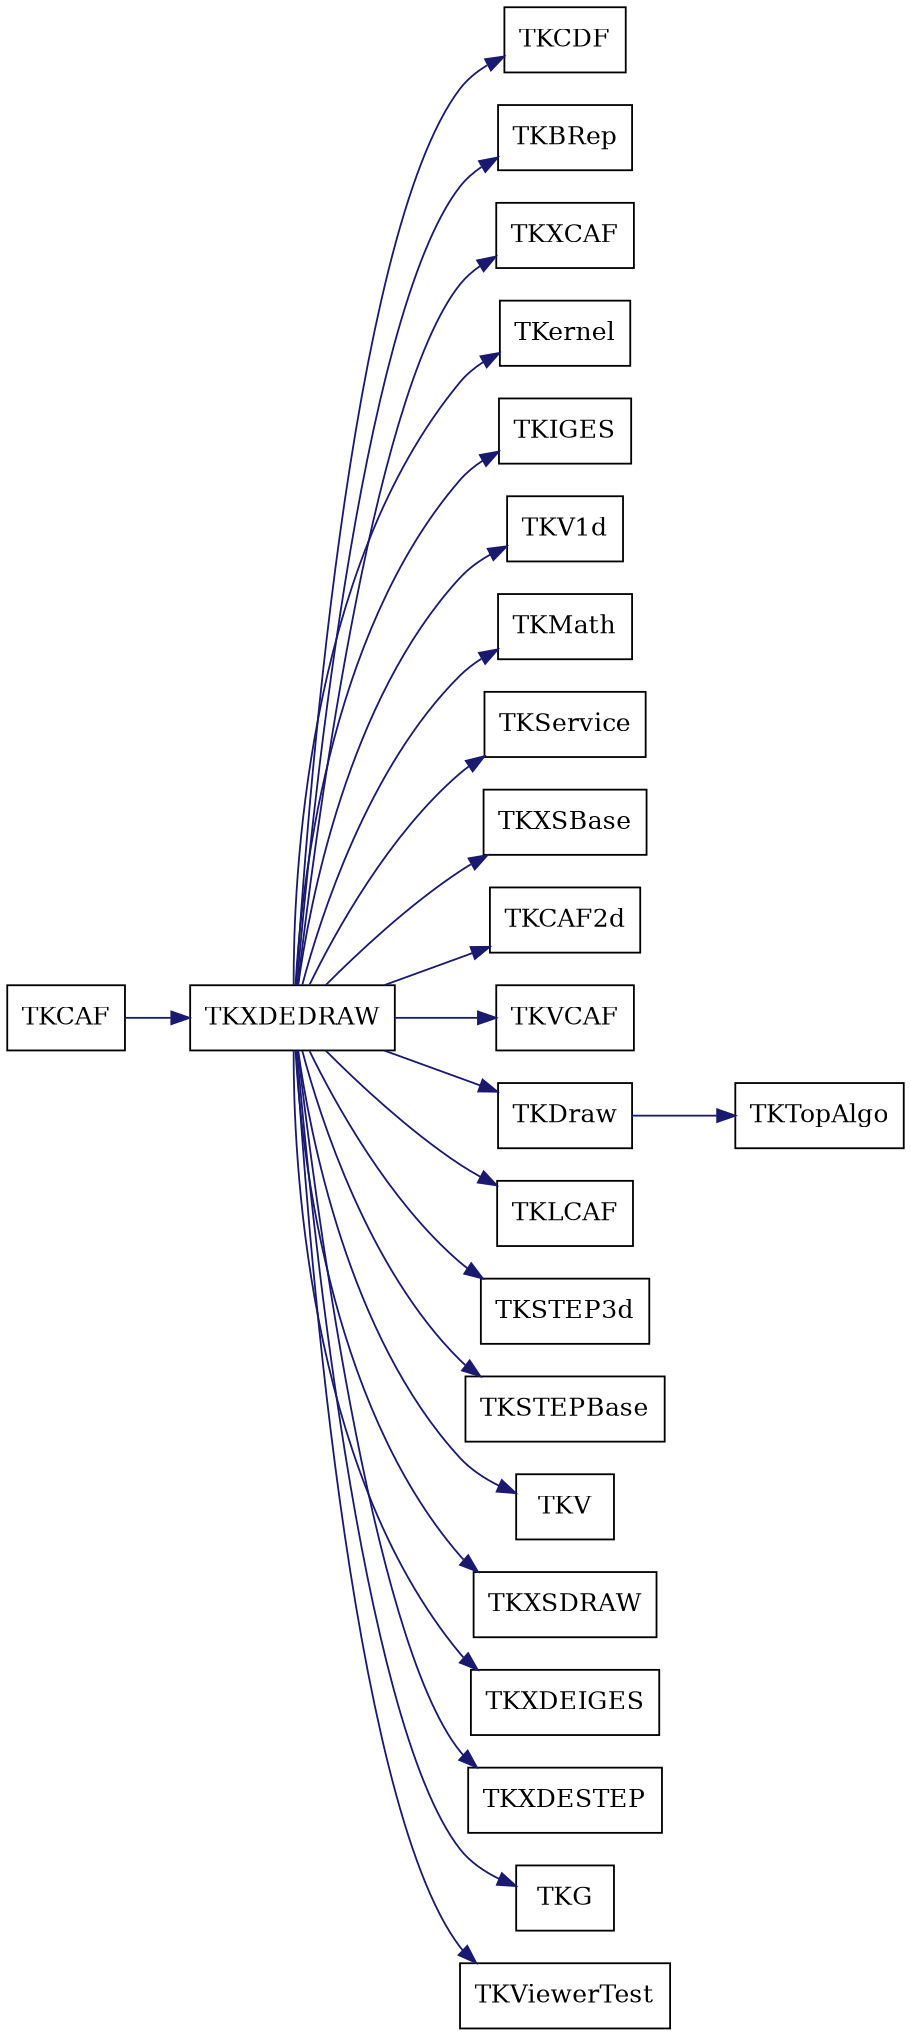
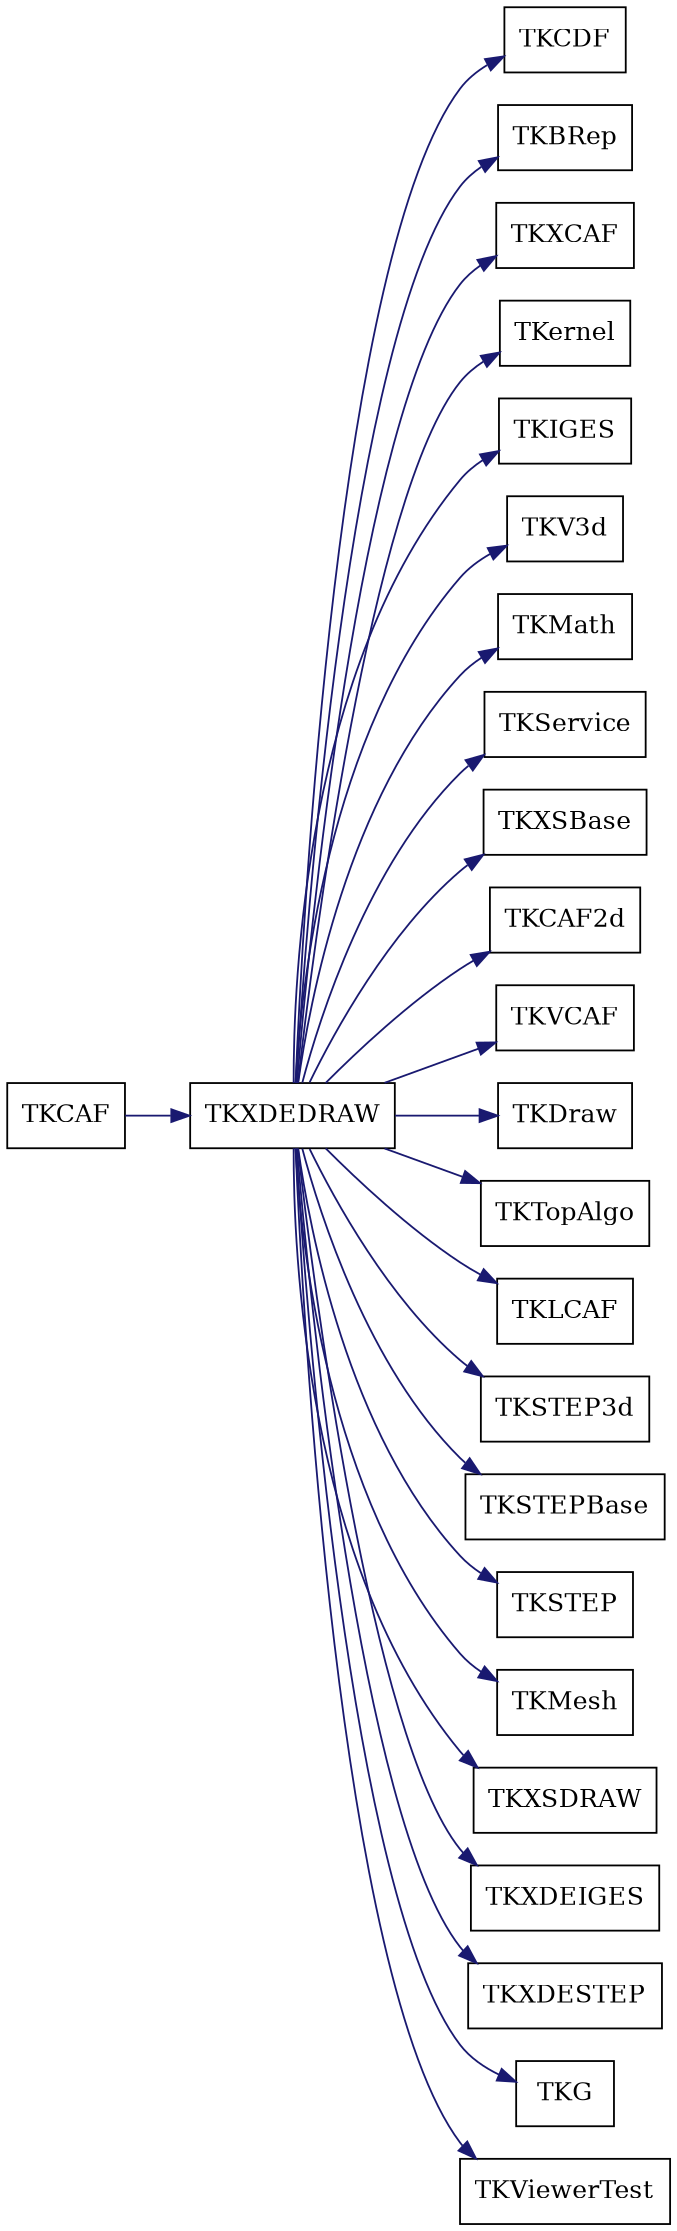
(565, 529) -> (565, 529)
(674, 1116) -> (424, 1163)
(565, 1507) -> (565, 1605)
none -> (565, 1702)
